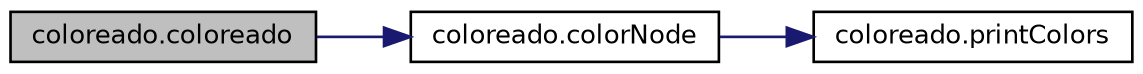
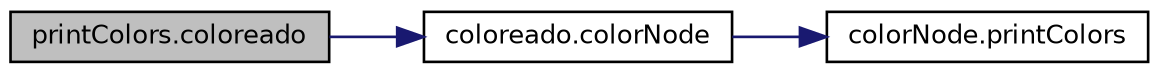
(163, 37) -> (170, 37)
(973, 37) -> (988, 37)
